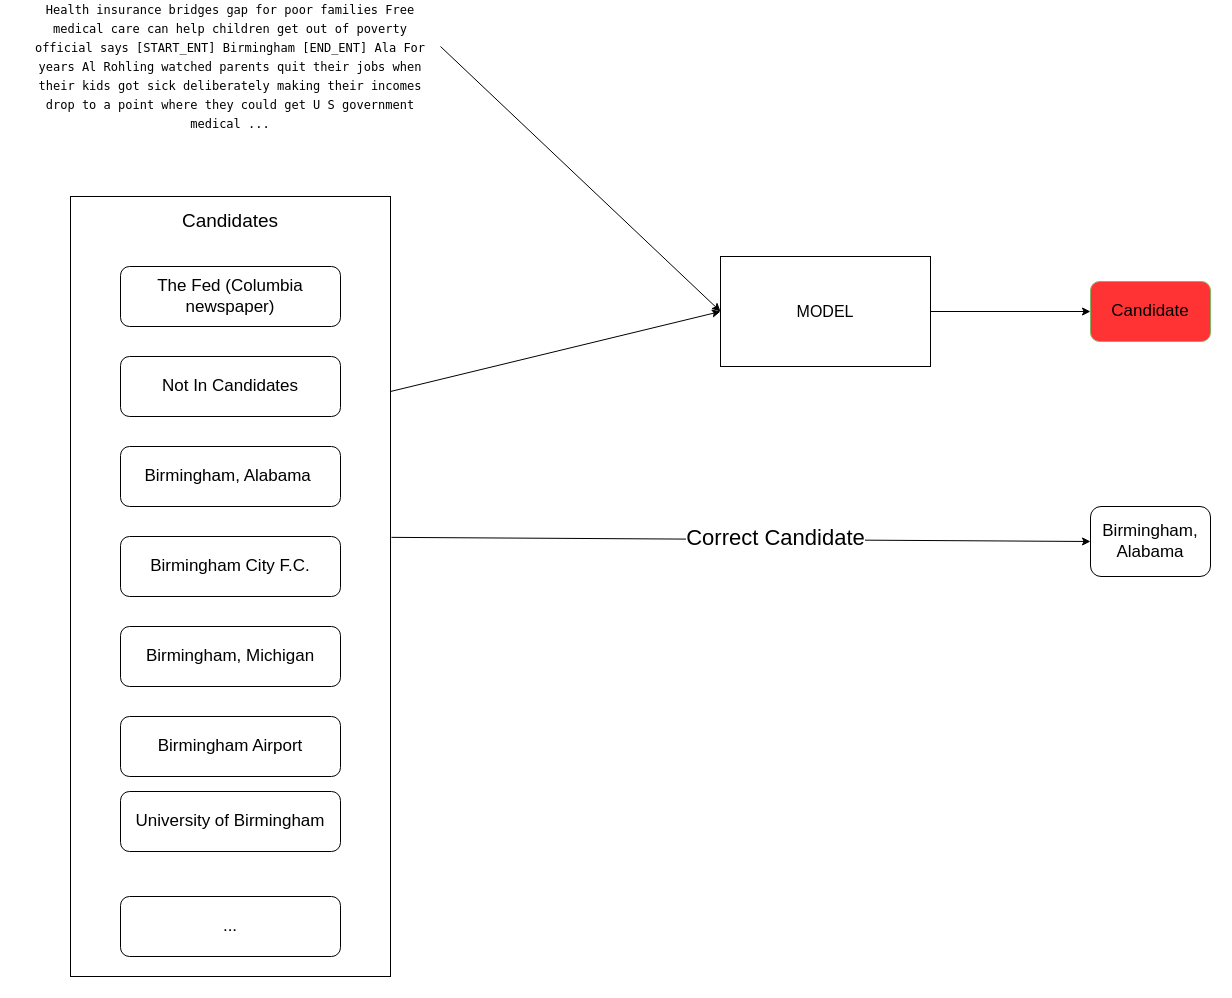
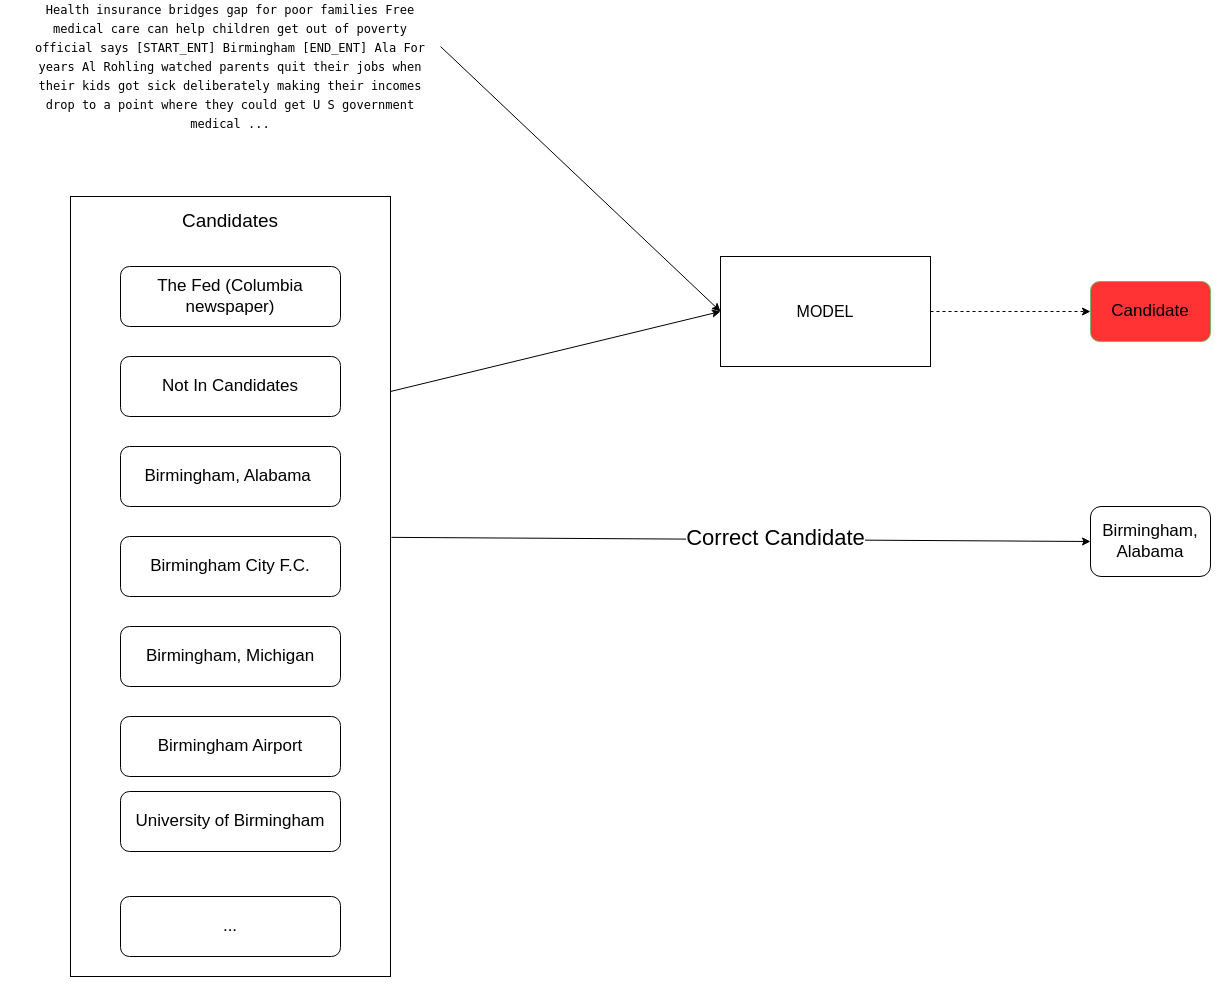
(1007, 312) -> (1007, 312)
